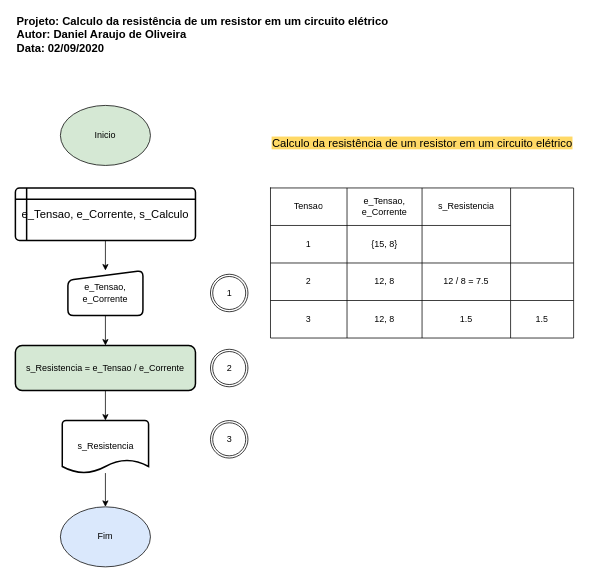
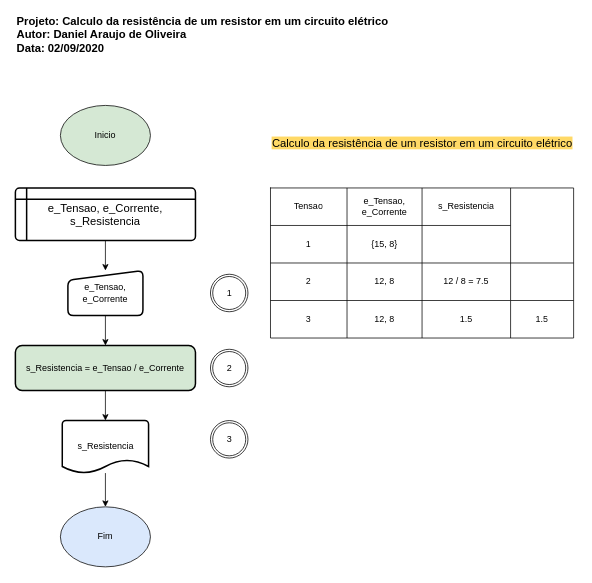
(105, 214) -> (105, 214)
